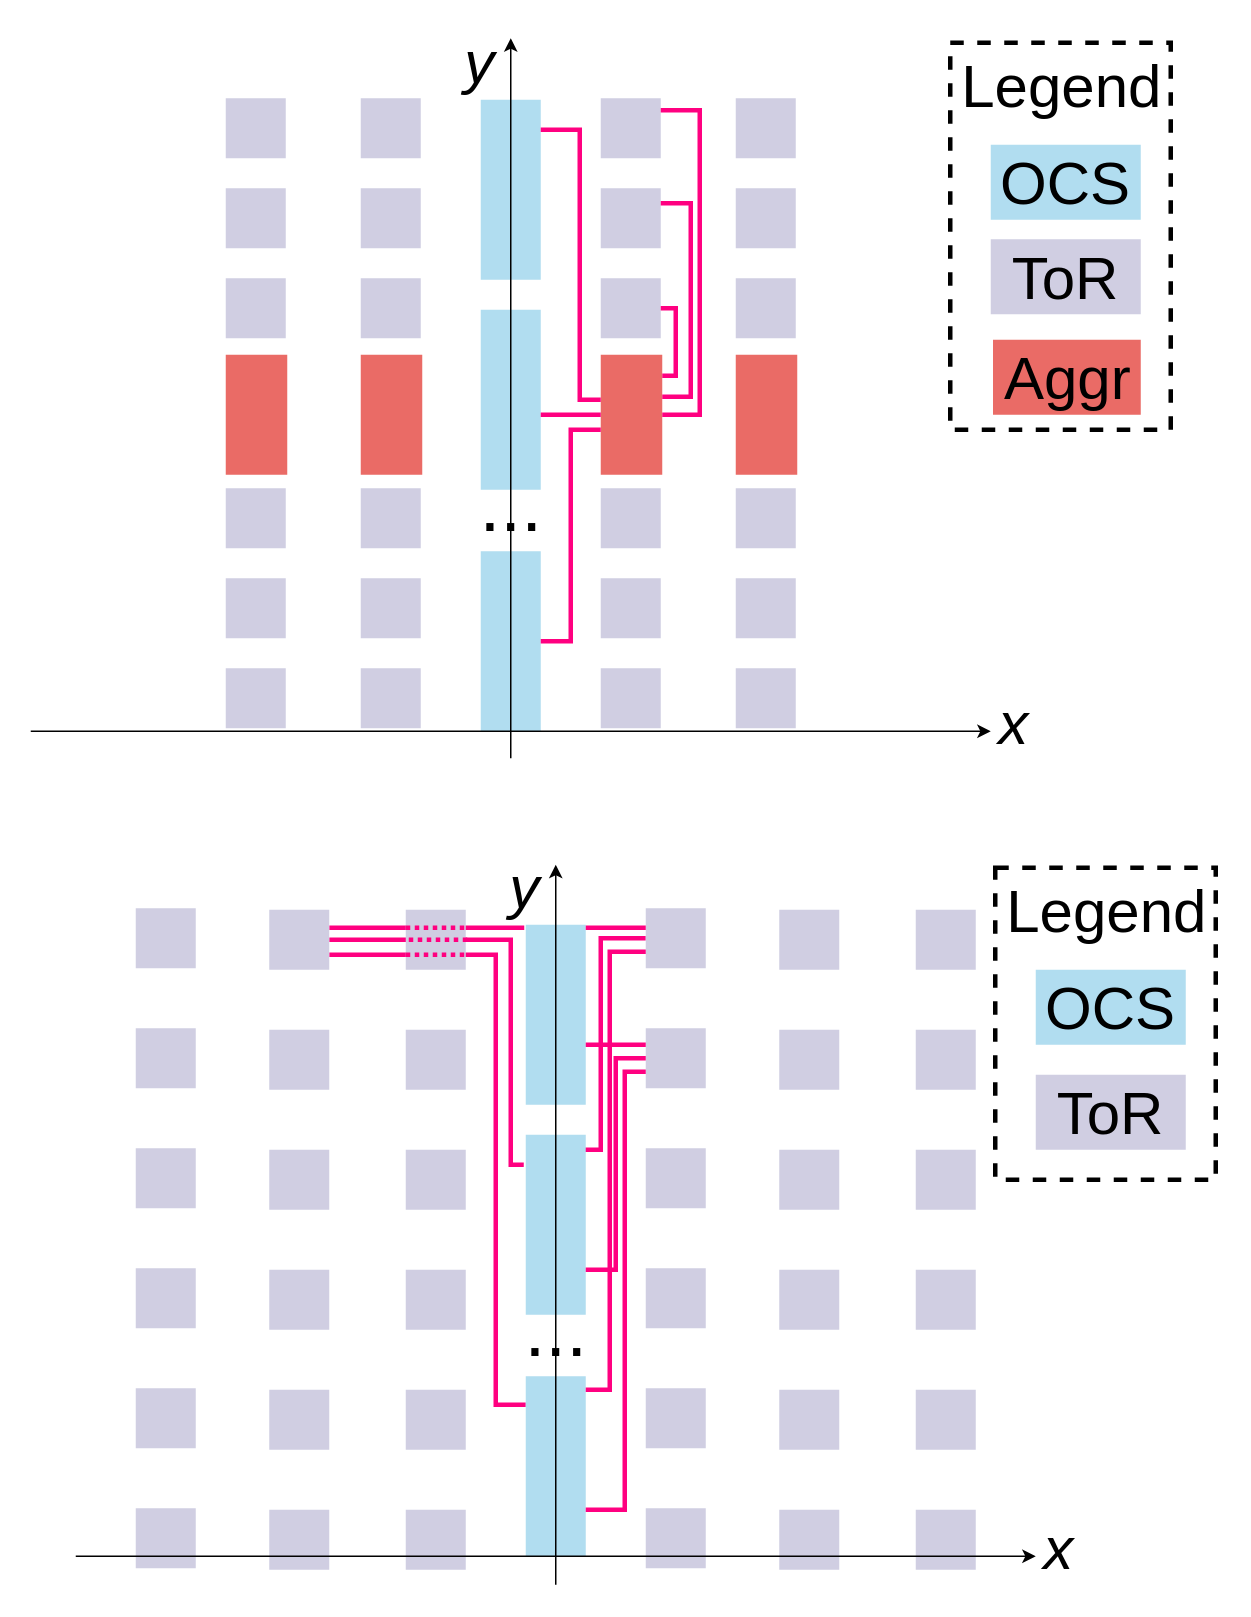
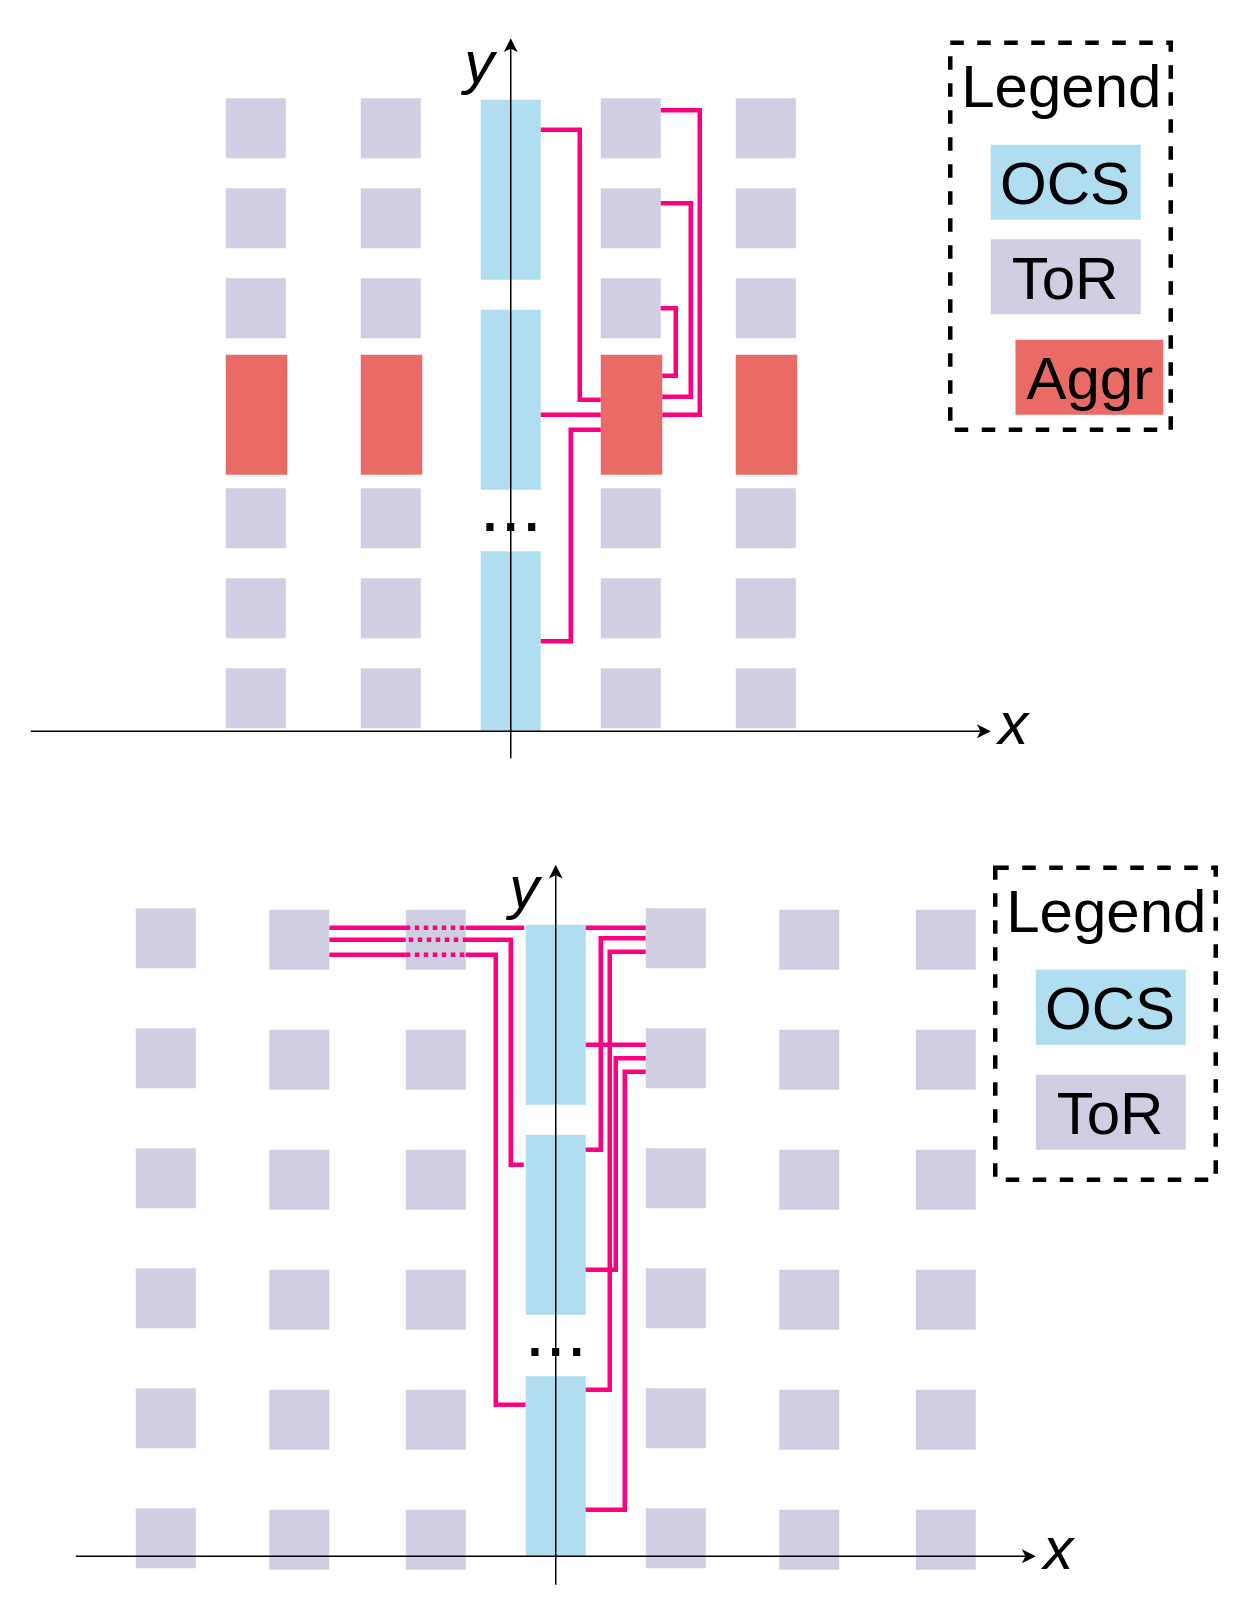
(1067, 377) -> (1089, 377)
